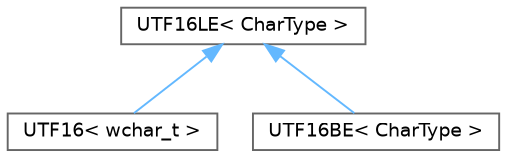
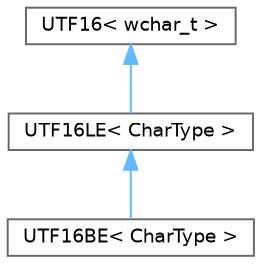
(170, 85) -> (131, 89)
